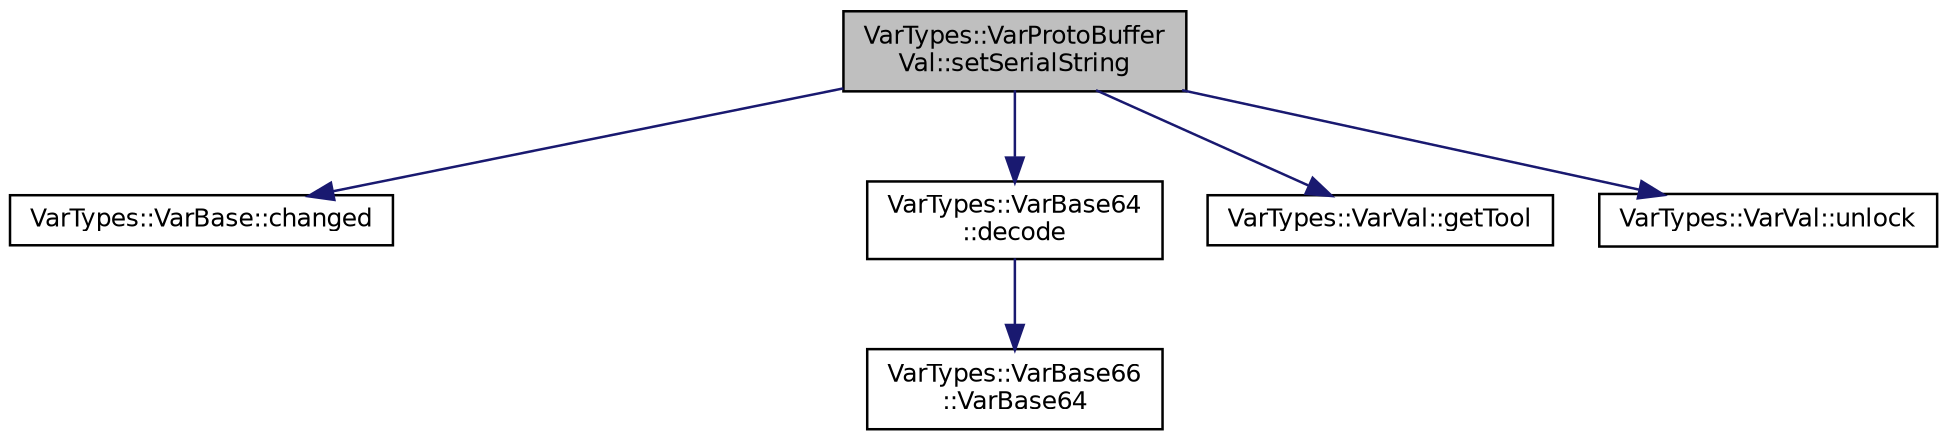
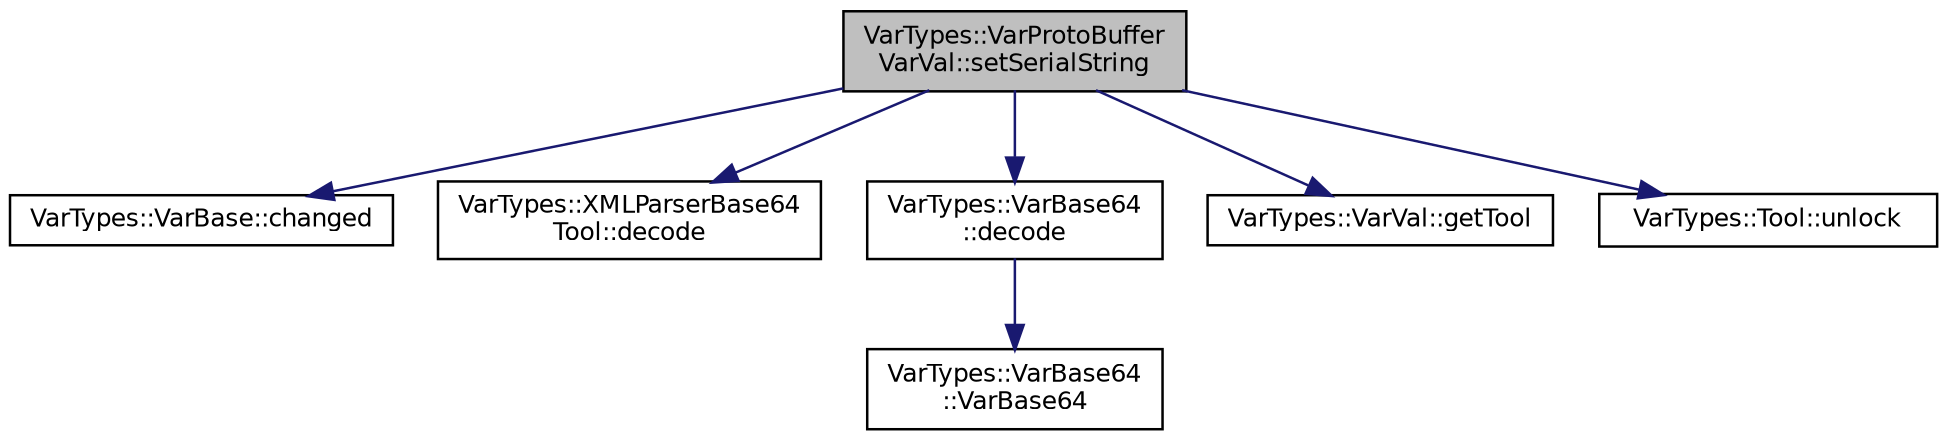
(1015, 51) -> (1015, 51)
none -> (629, 220)
(1768, 220) -> (1768, 220)
(1015, 389) -> (1015, 389)
